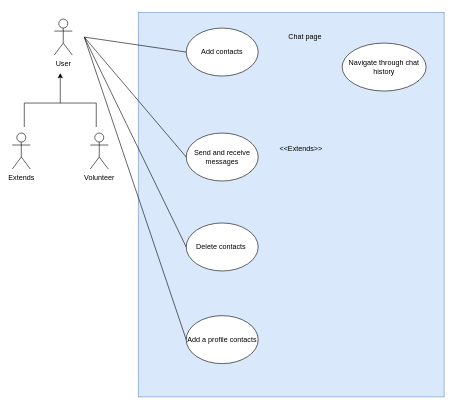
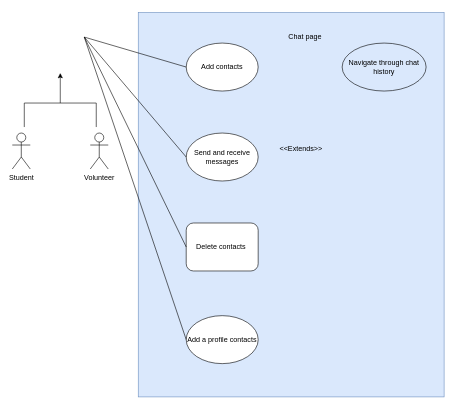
(63, 37) -> none
(222, 52) -> (222, 67)
(384, 67) -> (384, 67)
(22, 177) -> (22, 177)
(222, 247) -> (222, 247)
